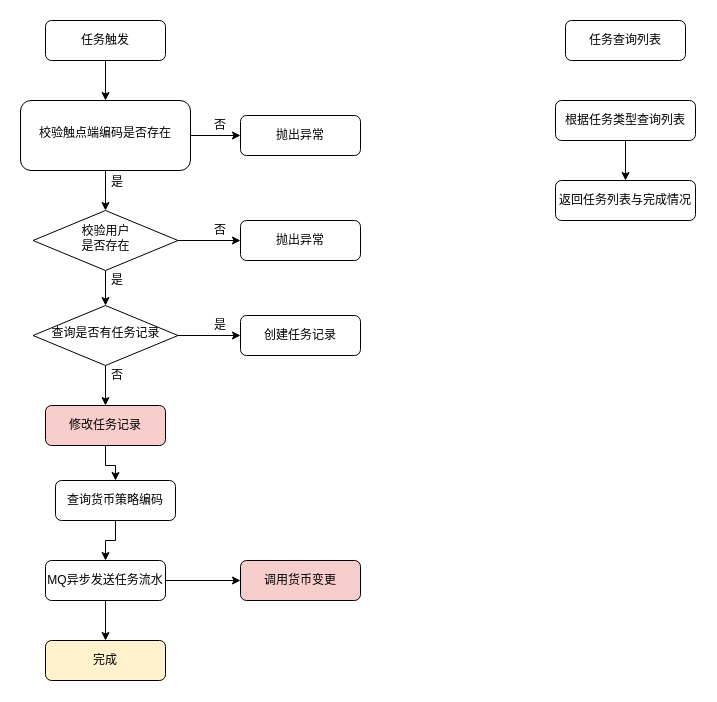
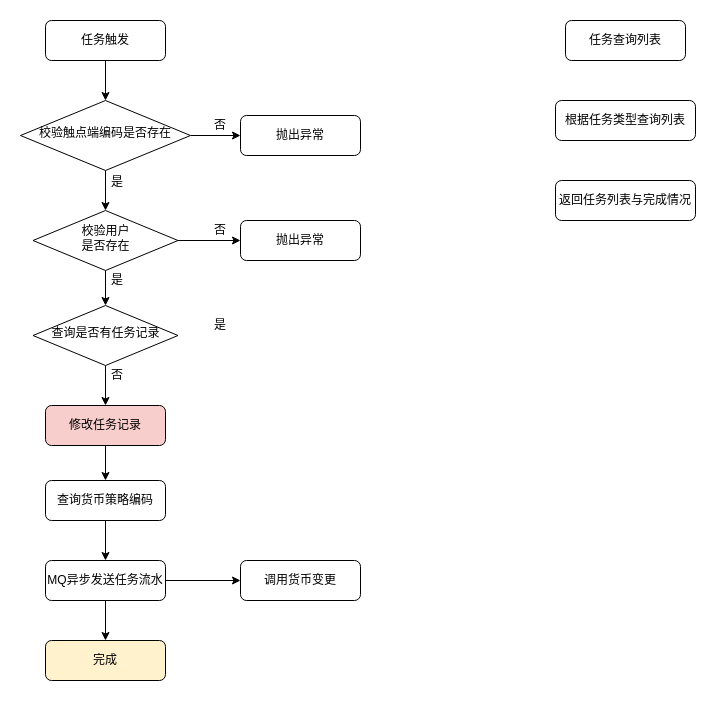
(106, 136) -> (106, 136)
(626, 157) -> none
(206, 336) -> none
(301, 336) -> none
(116, 501) -> (106, 501)
(301, 581) -> (301, 581)
